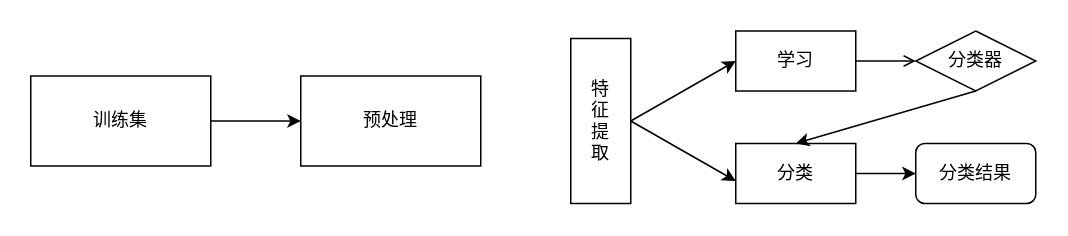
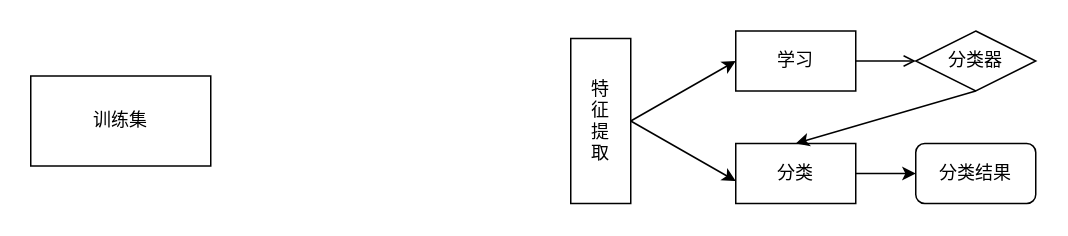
(251, 121) -> none
(391, 121) -> none
